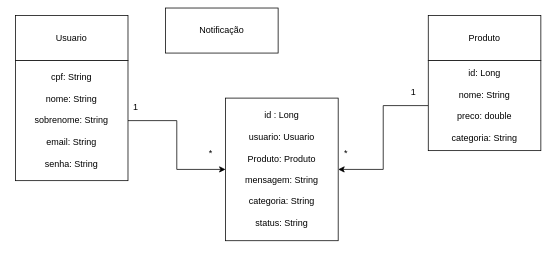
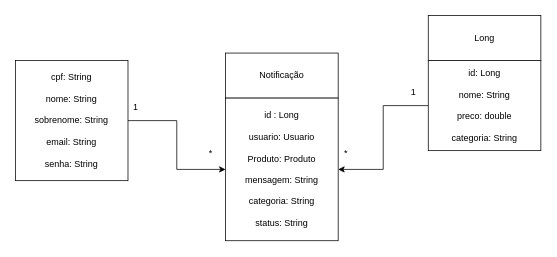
(222, 30) -> (282, 75)
(72, 38) -> none
(484, 38) -> (484, 38)
